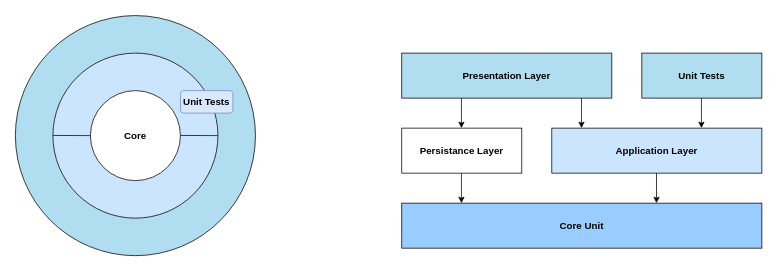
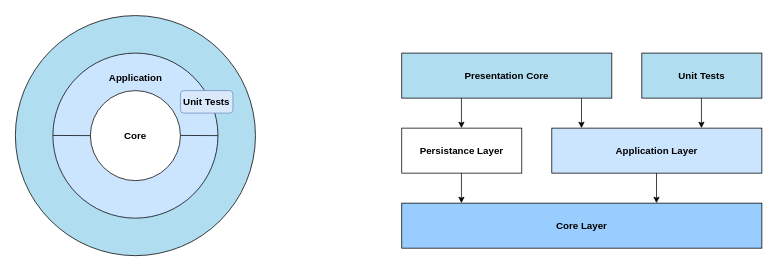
(507, 75) -> (507, 75)
none -> (135, 78)
(582, 225) -> (582, 225)
